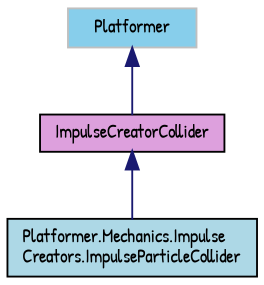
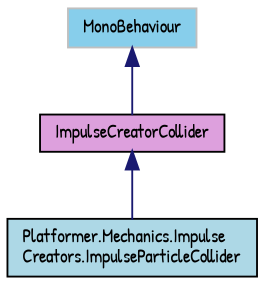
(132, 28) -> (132, 28)
